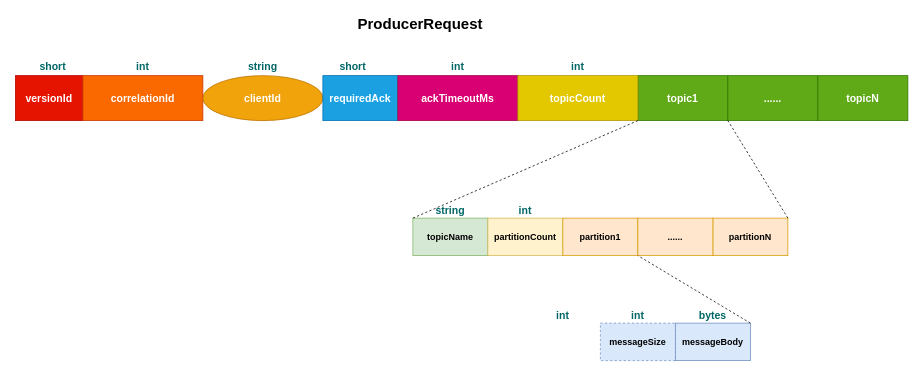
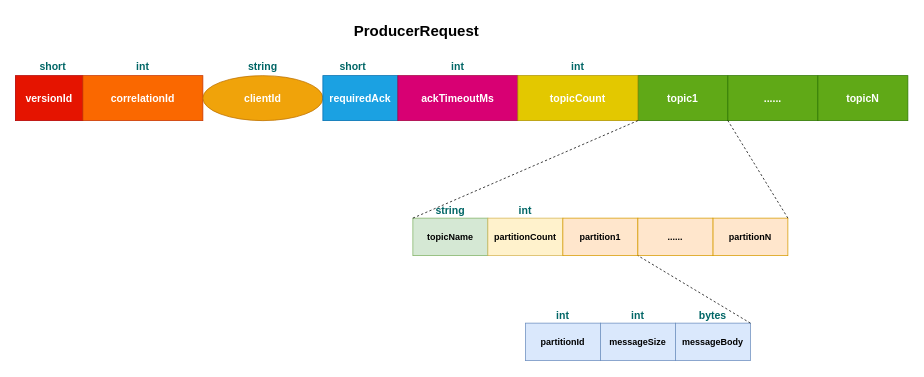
(420, 23) -> (417, 30)
none -> (563, 342)
(638, 342) -> (638, 342)
